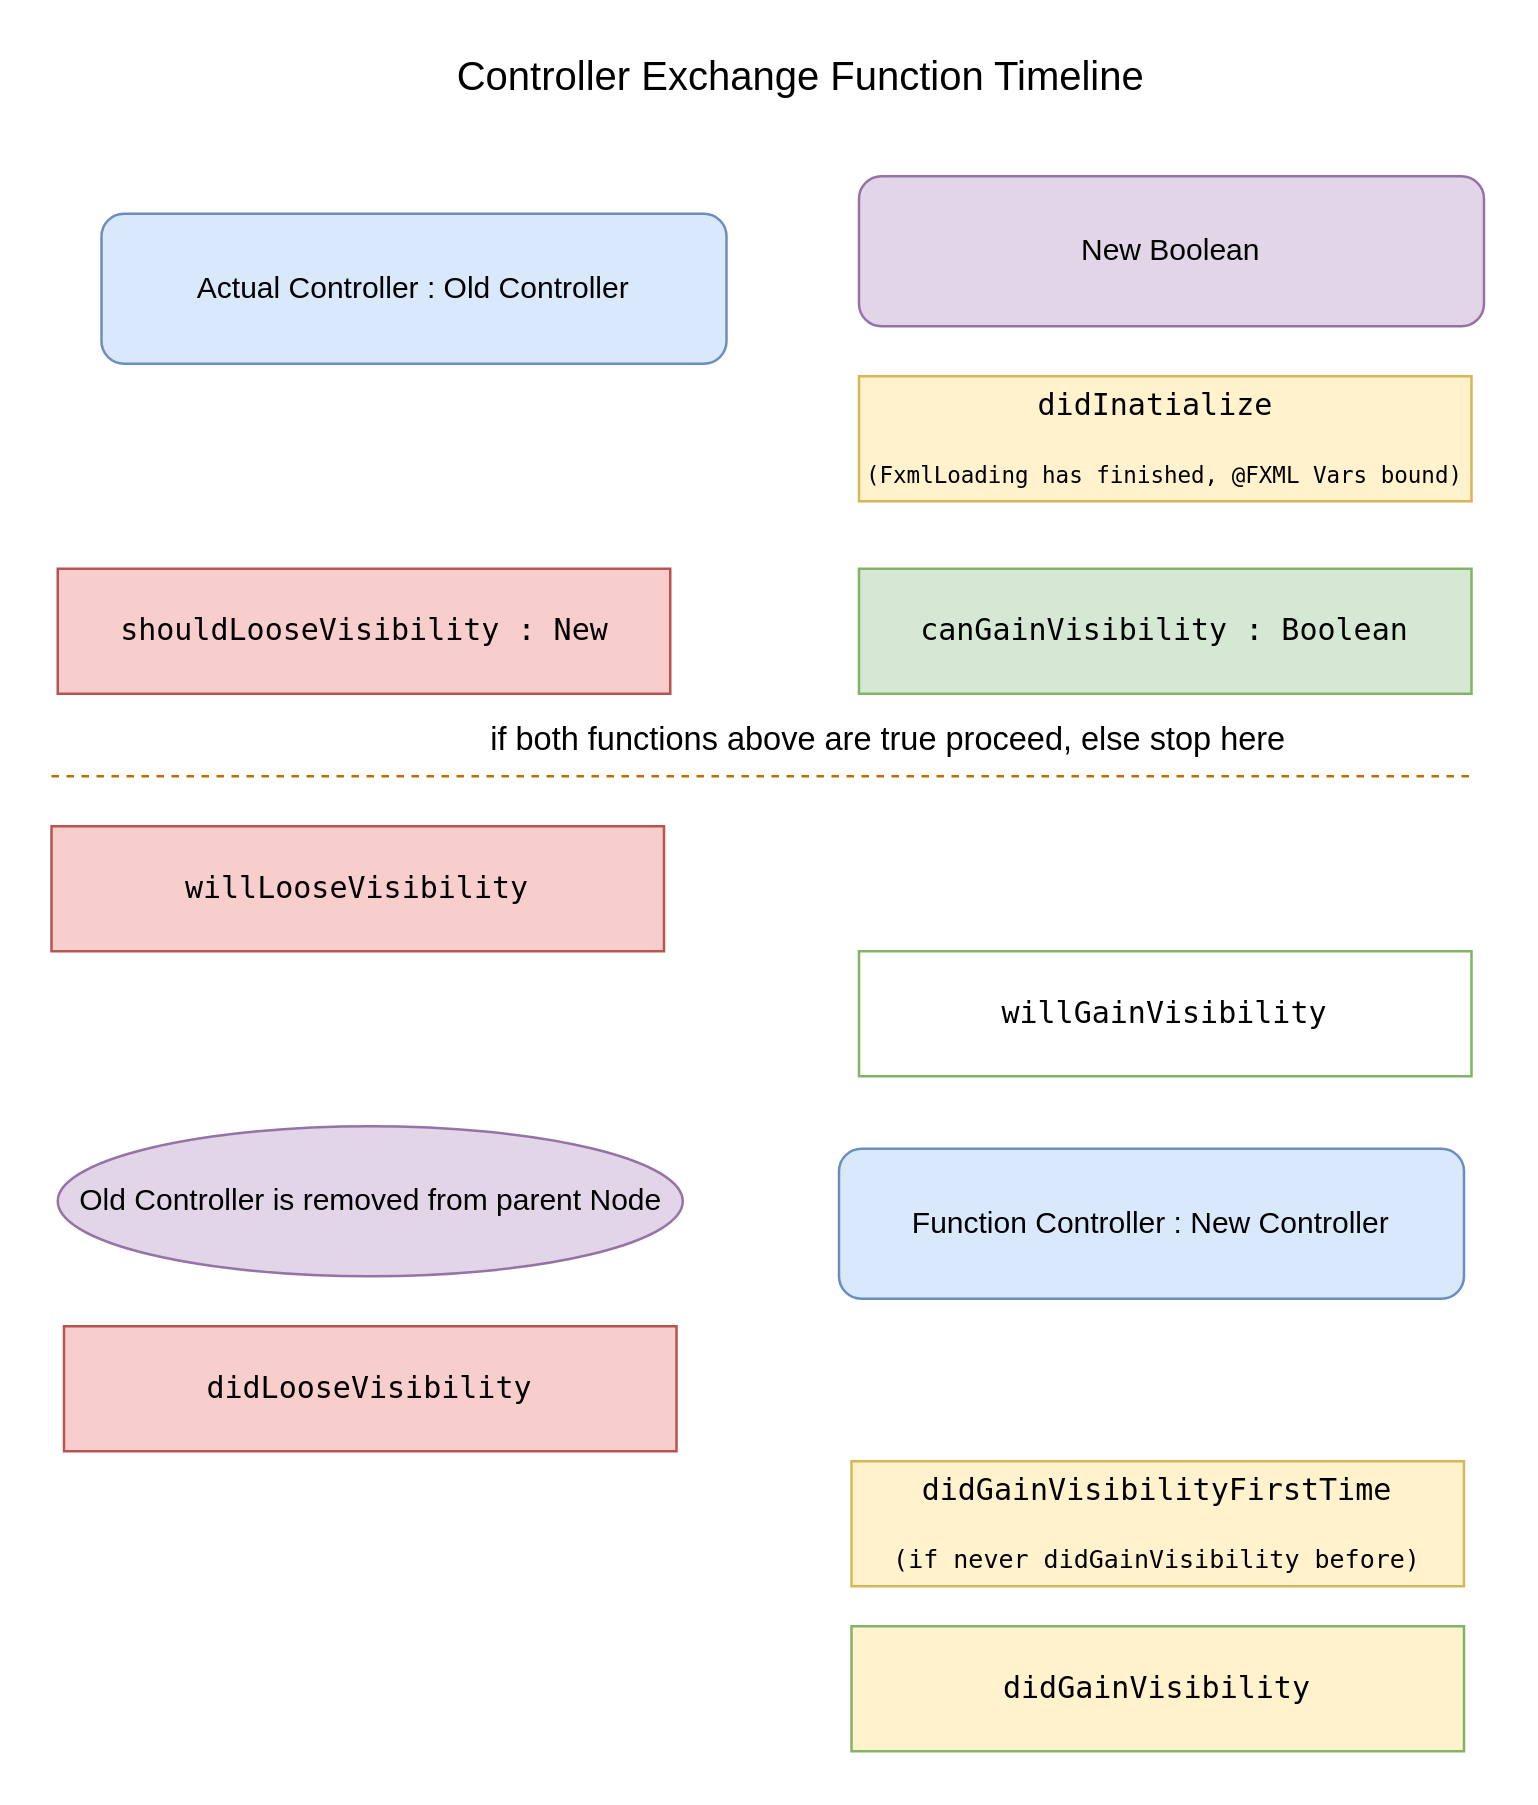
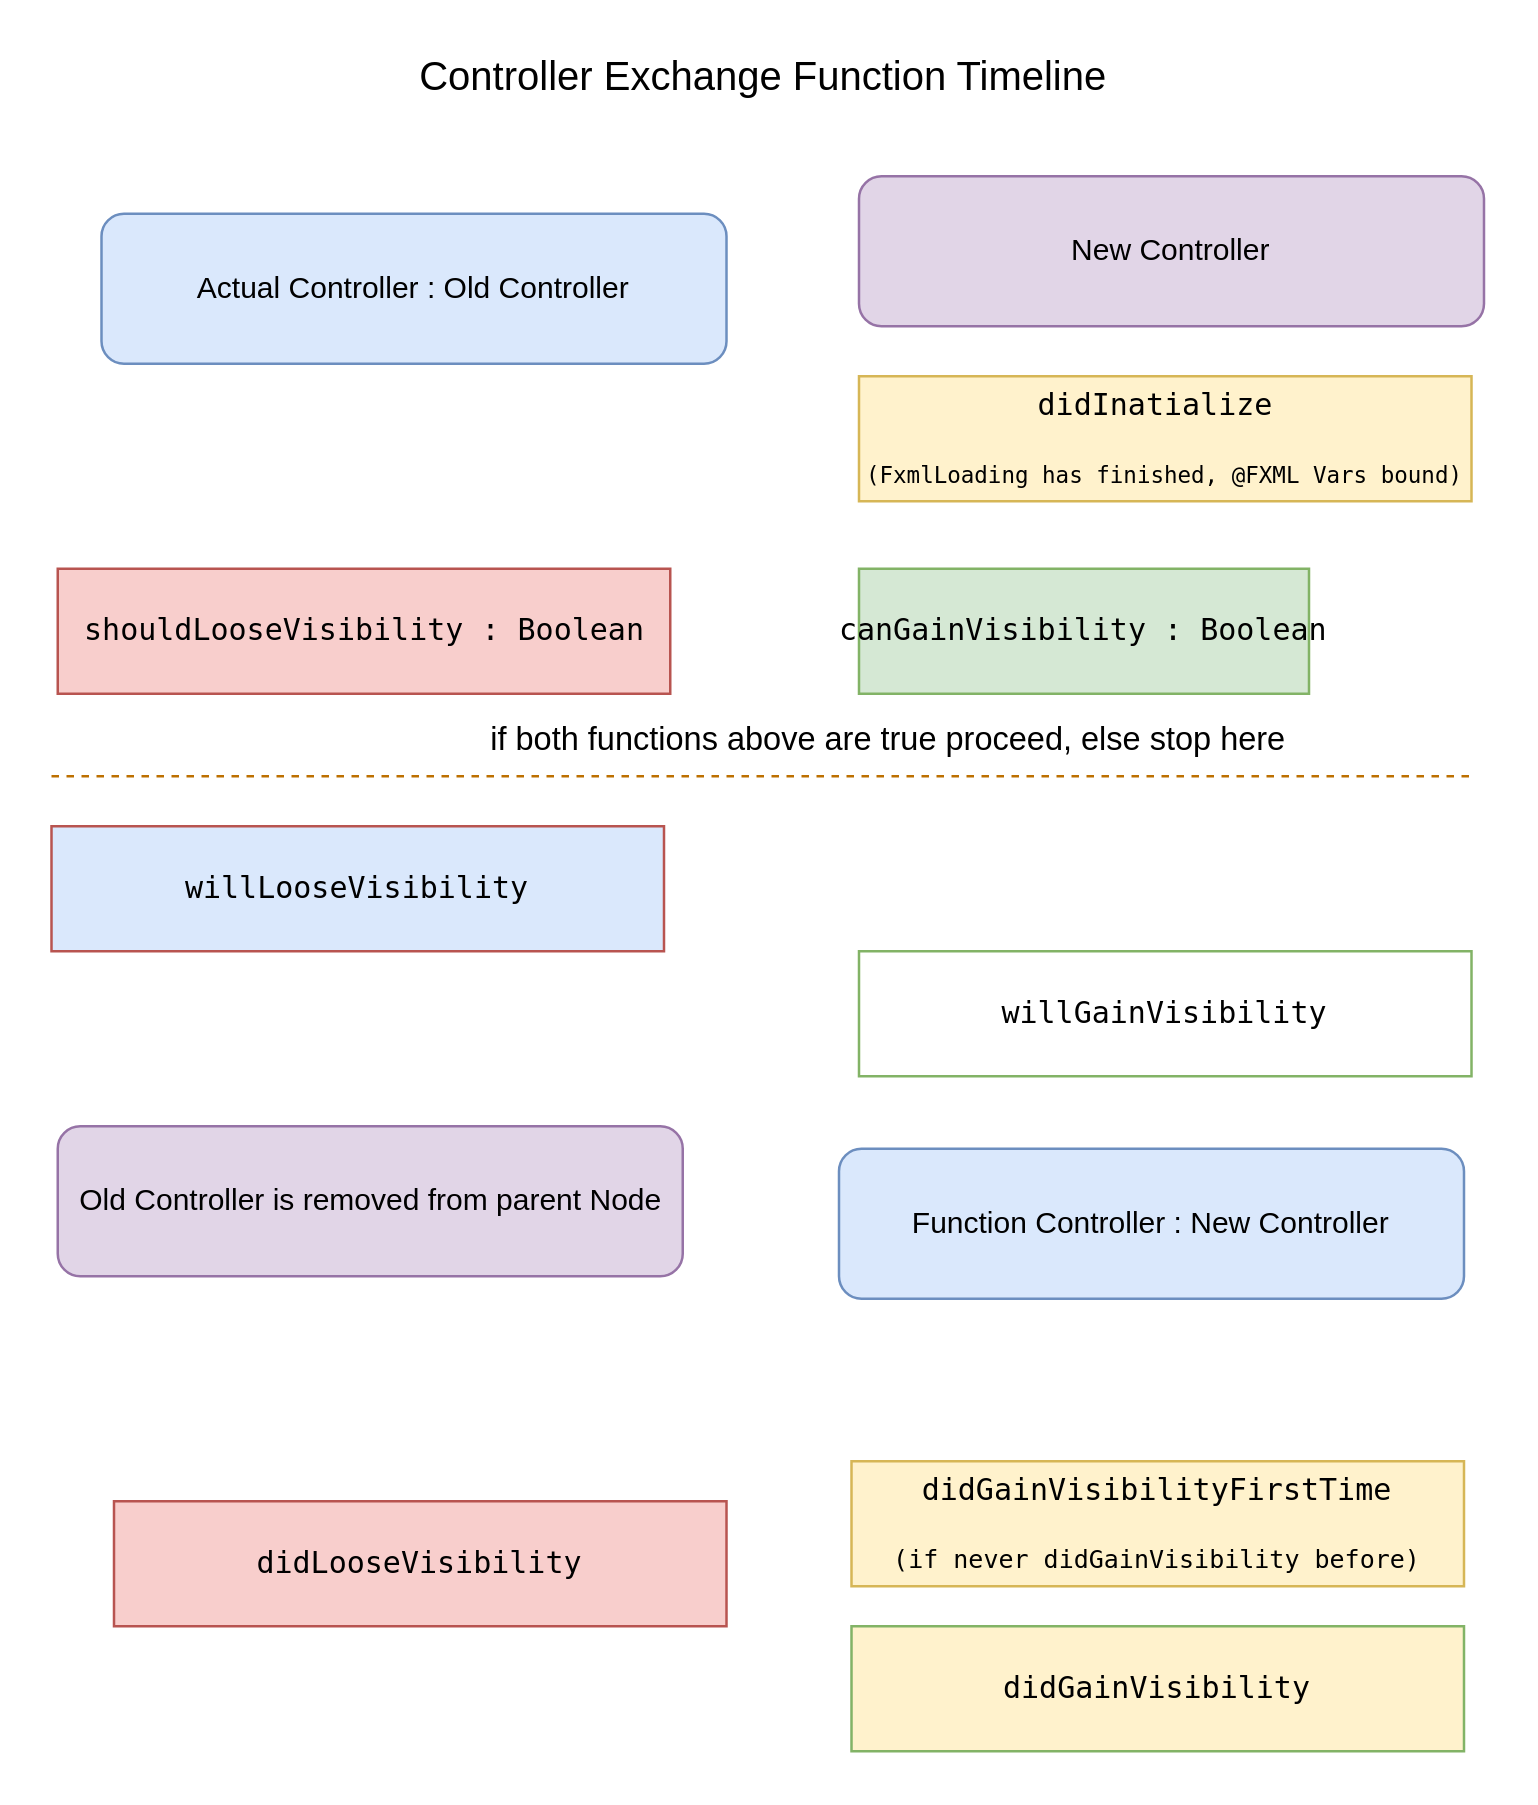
(801, 76) -> (764, 76)
(1171, 251) -> (1171, 251)
(365, 631) -> (365, 631)
(1165, 631) -> (1084, 631)
(358, 889) -> (358, 889)
(370, 1201) -> (370, 1201)
(370, 1389) -> (420, 1564)
